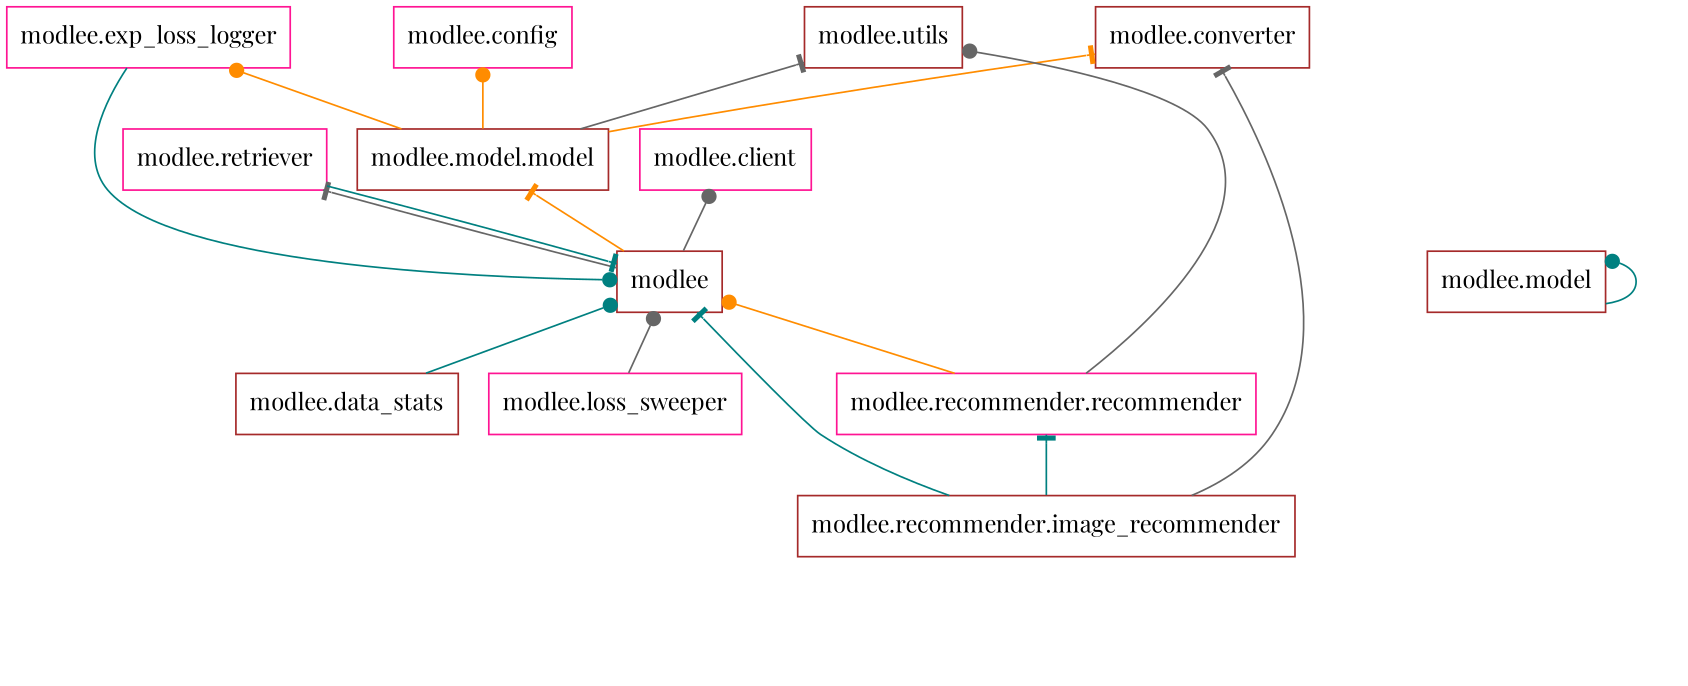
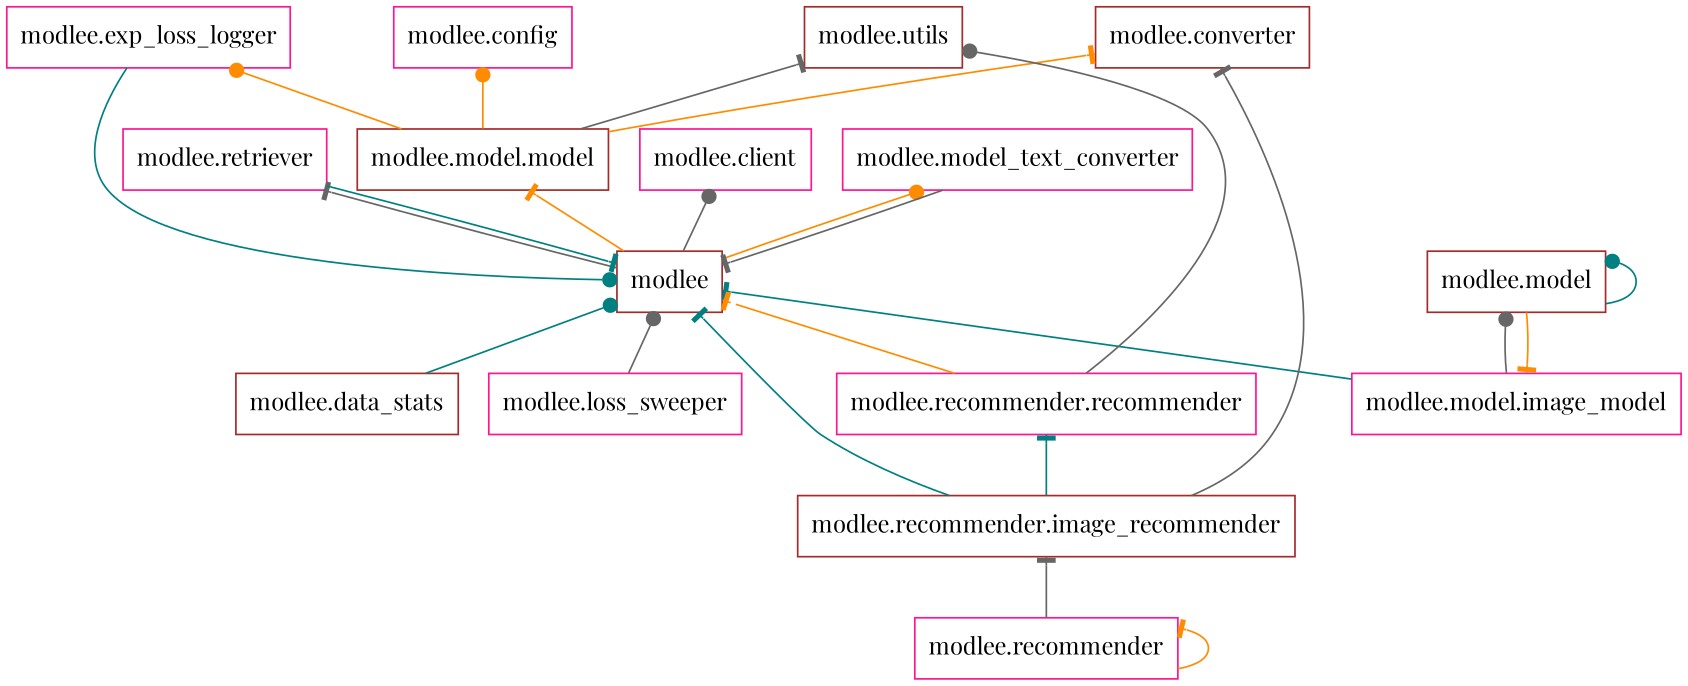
none -> (1017, 160)
(845, 339) -> (845, 339)
none -> (1516, 404)
none -> (1046, 648)
